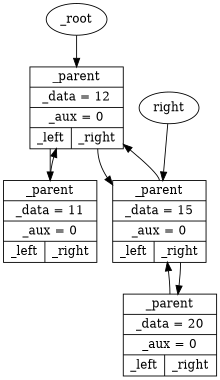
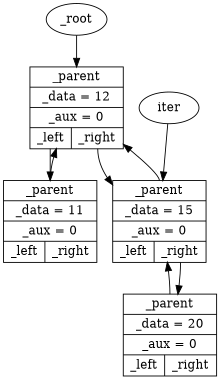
(169, 108) -> (169, 108)
